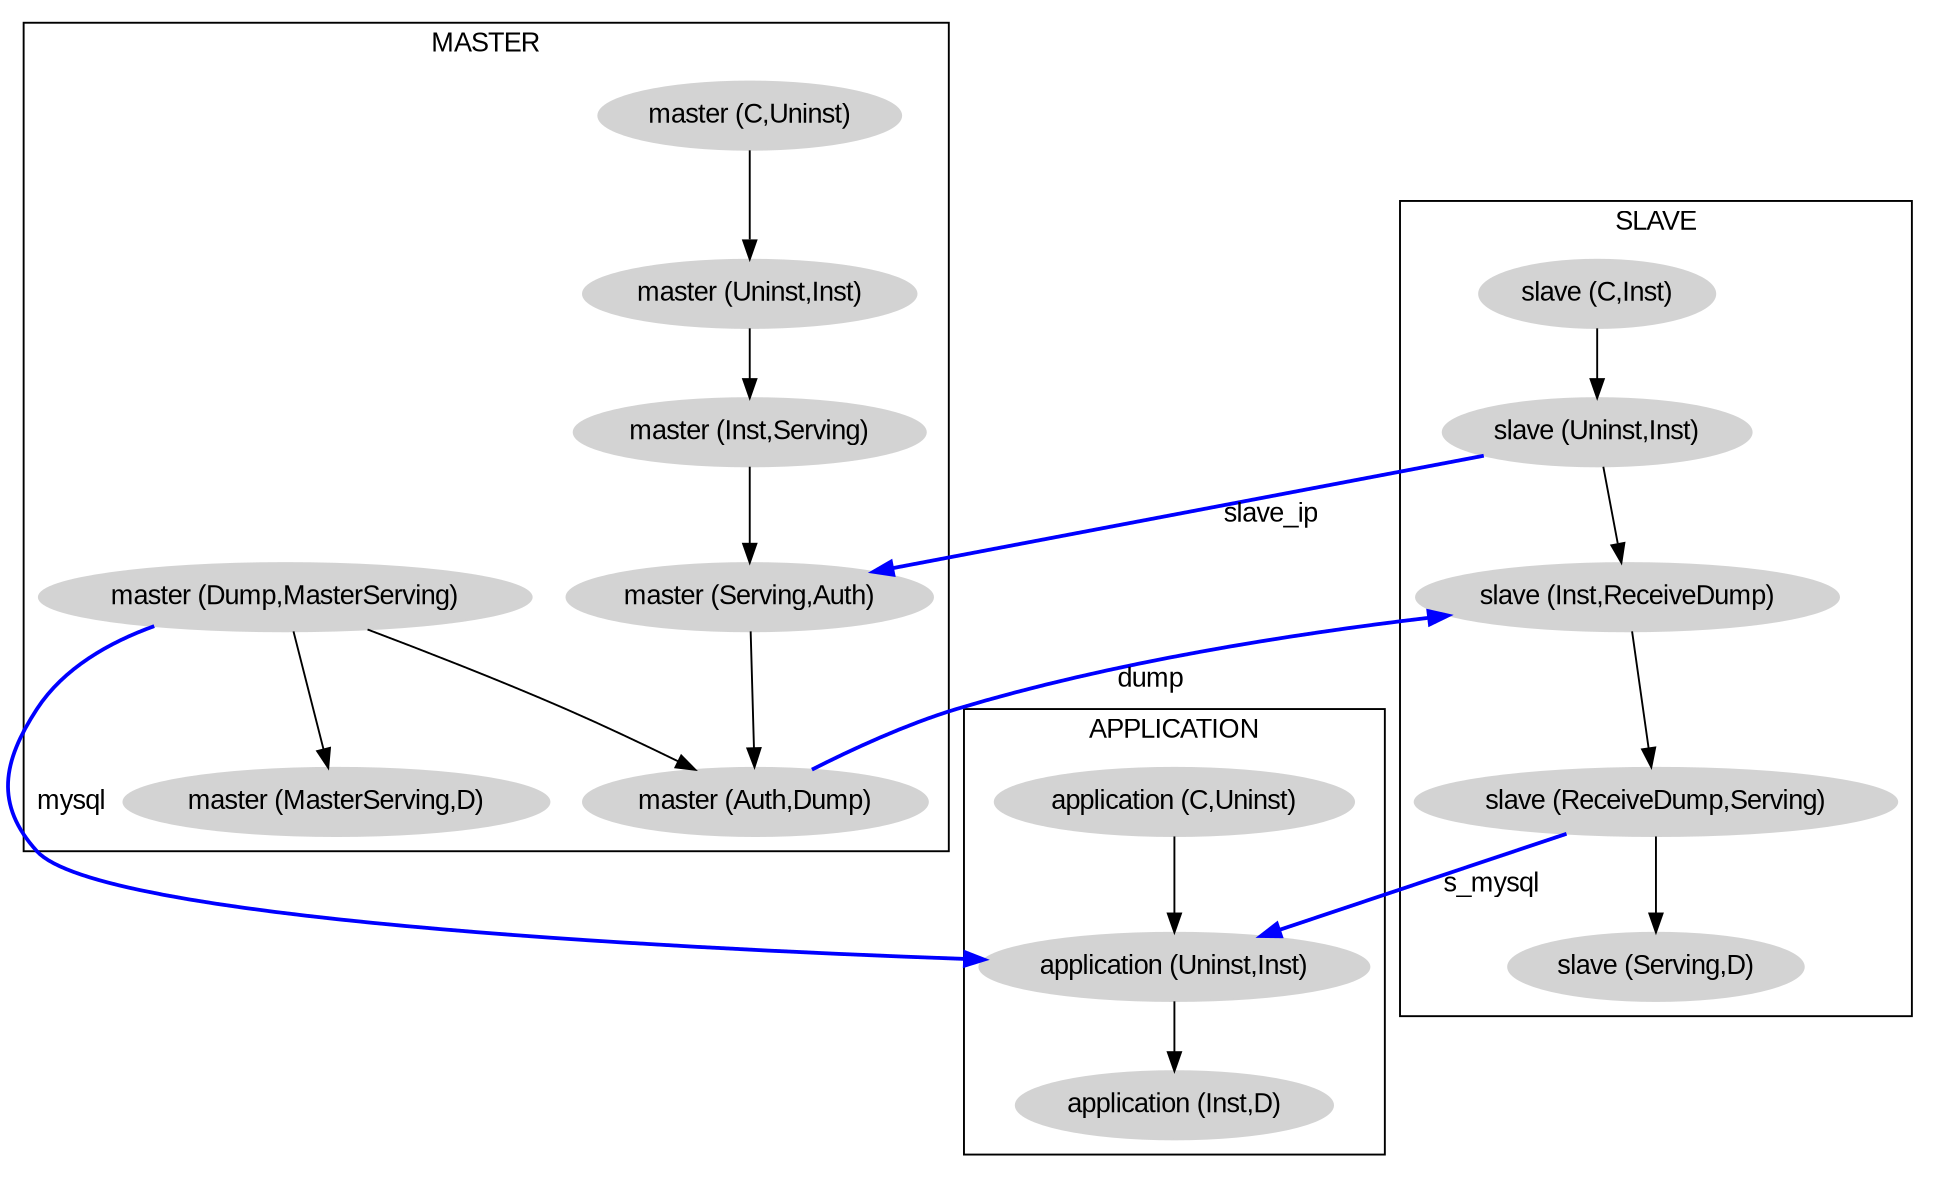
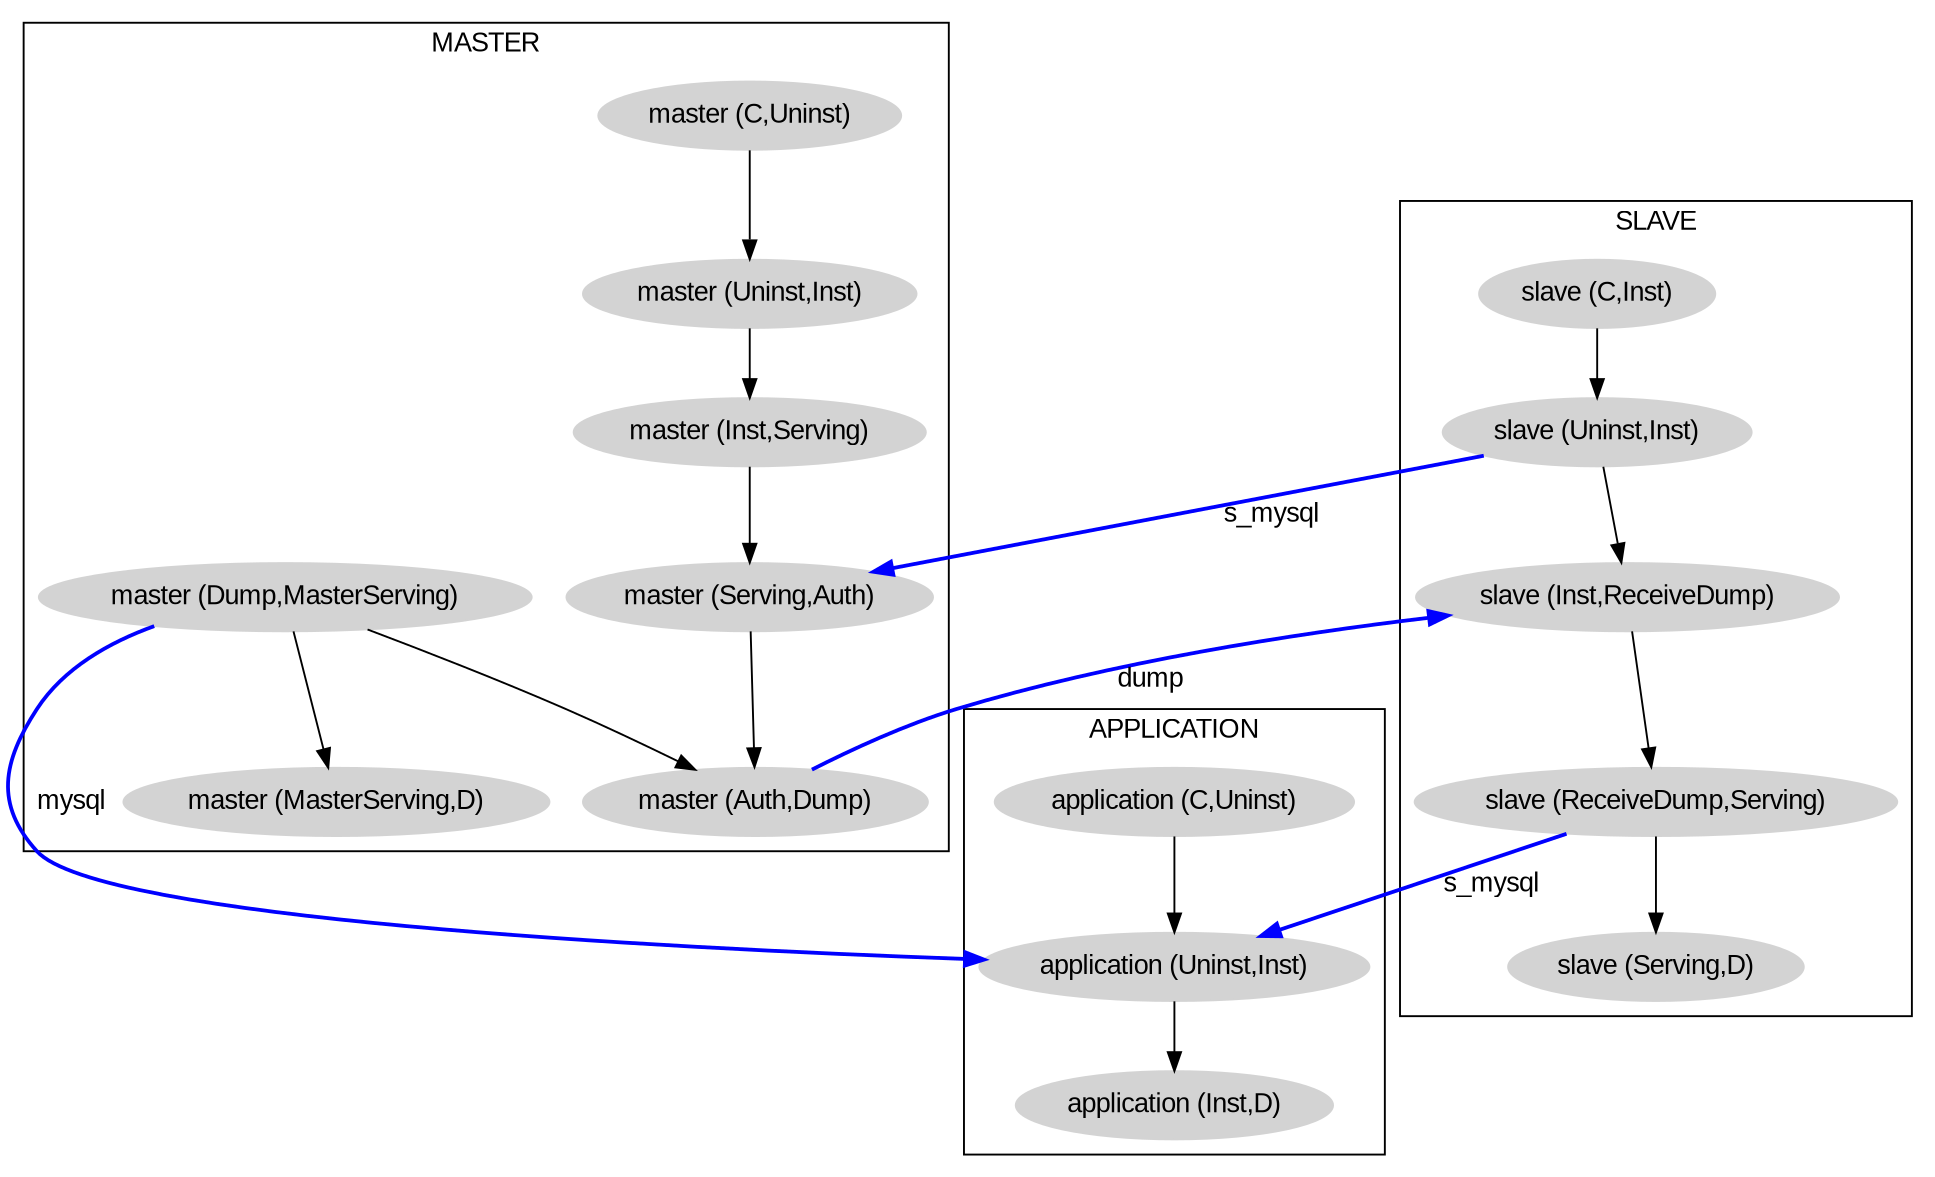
(1271, 515) -> (1272, 515)
